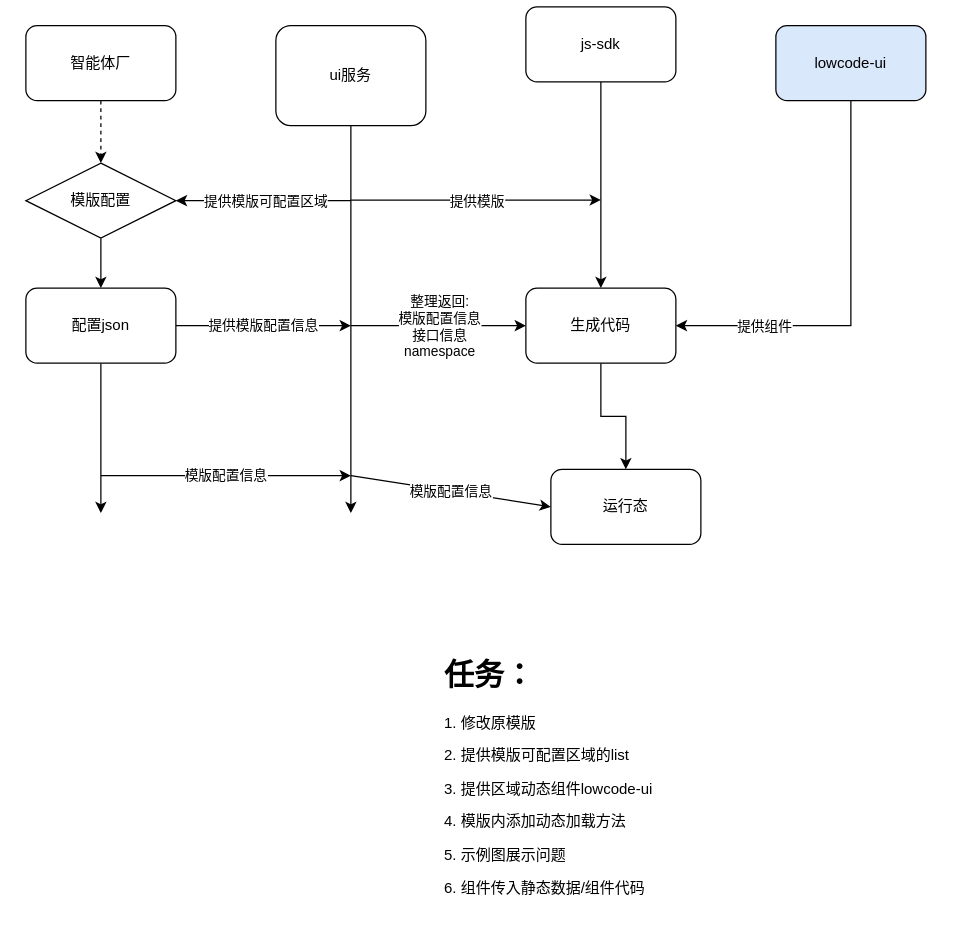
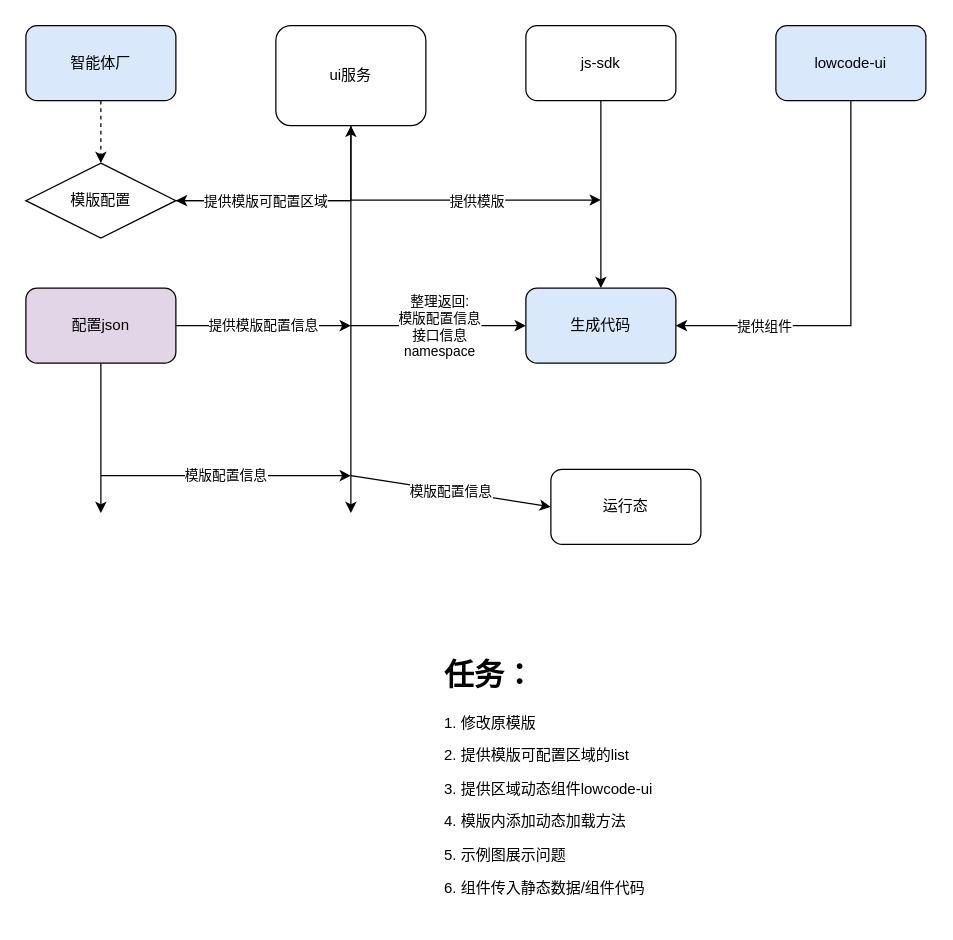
(601, 44) -> (601, 63)
(101, 63) -> (101, 63)
(101, 259) -> (177, 201)
(101, 326) -> (101, 326)
(601, 326) -> (601, 326)
(609, 416) -> none
